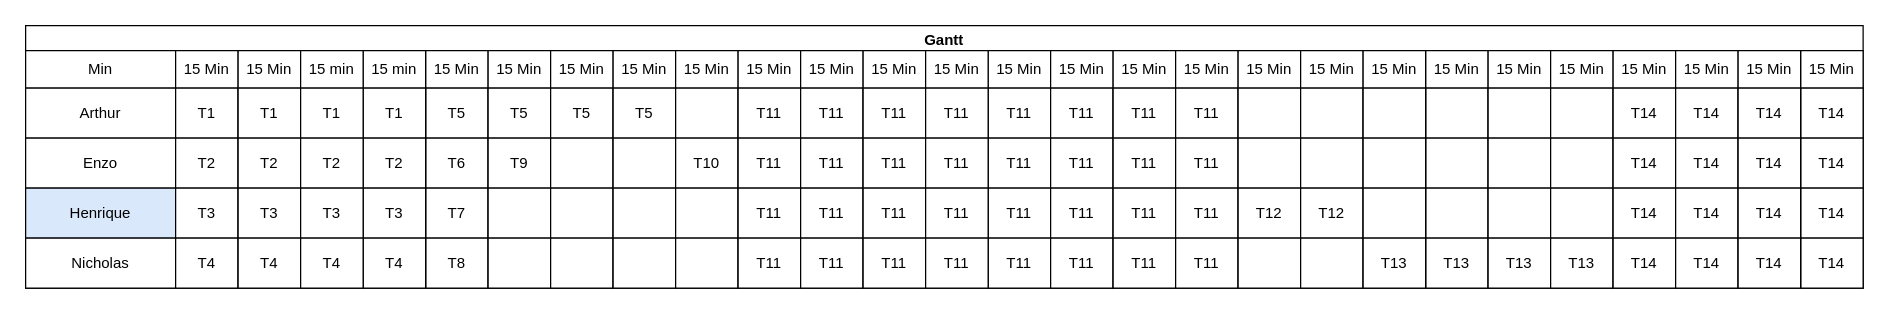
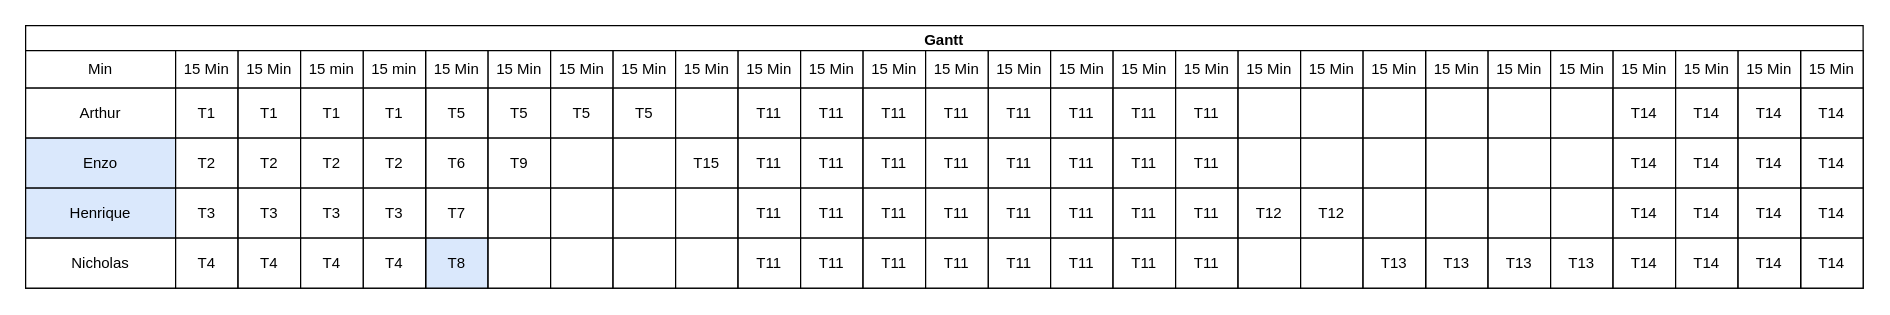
(101, 163) -> (101, 163)
(707, 163) -> (707, 163)
(457, 263) -> (457, 263)
